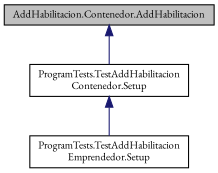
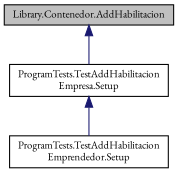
(109, 15) -> (89, 15)
(109, 80) -> (89, 80)
